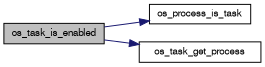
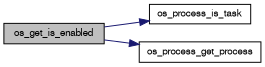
(54, 34) -> (54, 34)
(200, 52) -> (200, 52)
